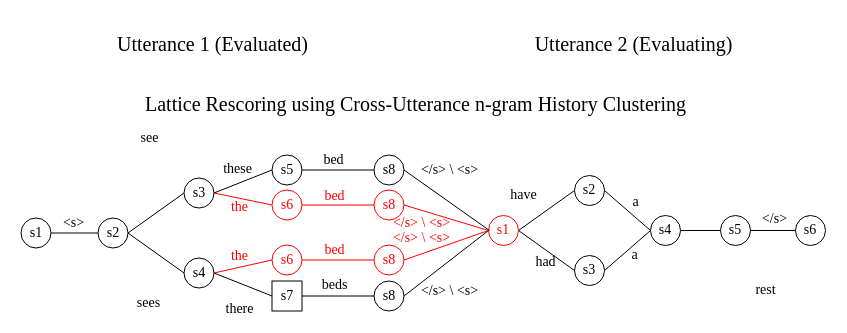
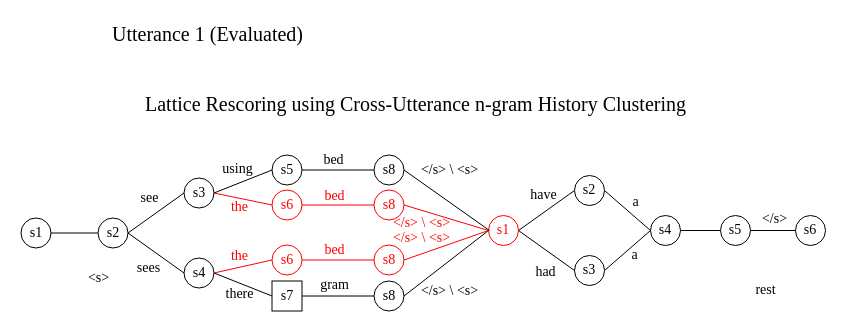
(213, 41) -> (208, 31)
(634, 41) -> none
(149, 138) -> (149, 198)
(238, 170) -> (238, 170)
(524, 196) -> (544, 196)
(73, 223) -> (98, 278)
(546, 263) -> (546, 273)
(335, 286) -> (335, 286)
(148, 303) -> (148, 268)
(239, 309) -> (239, 294)
